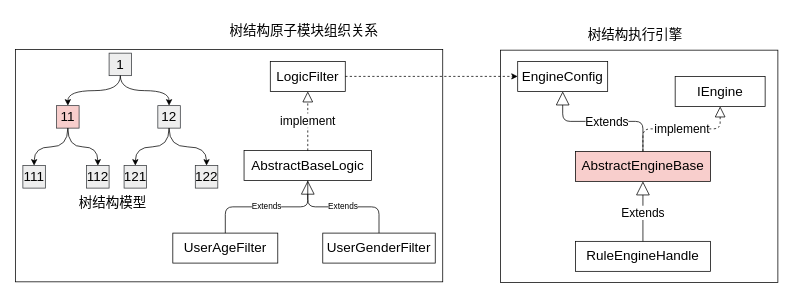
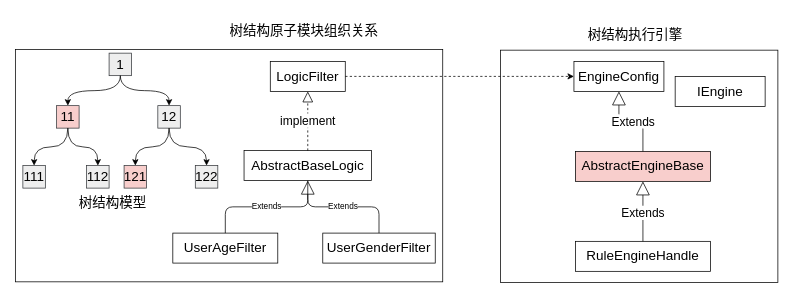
(563, 76) -> (619, 76)
(681, 129) -> none
(135, 177) -> (135, 177)
